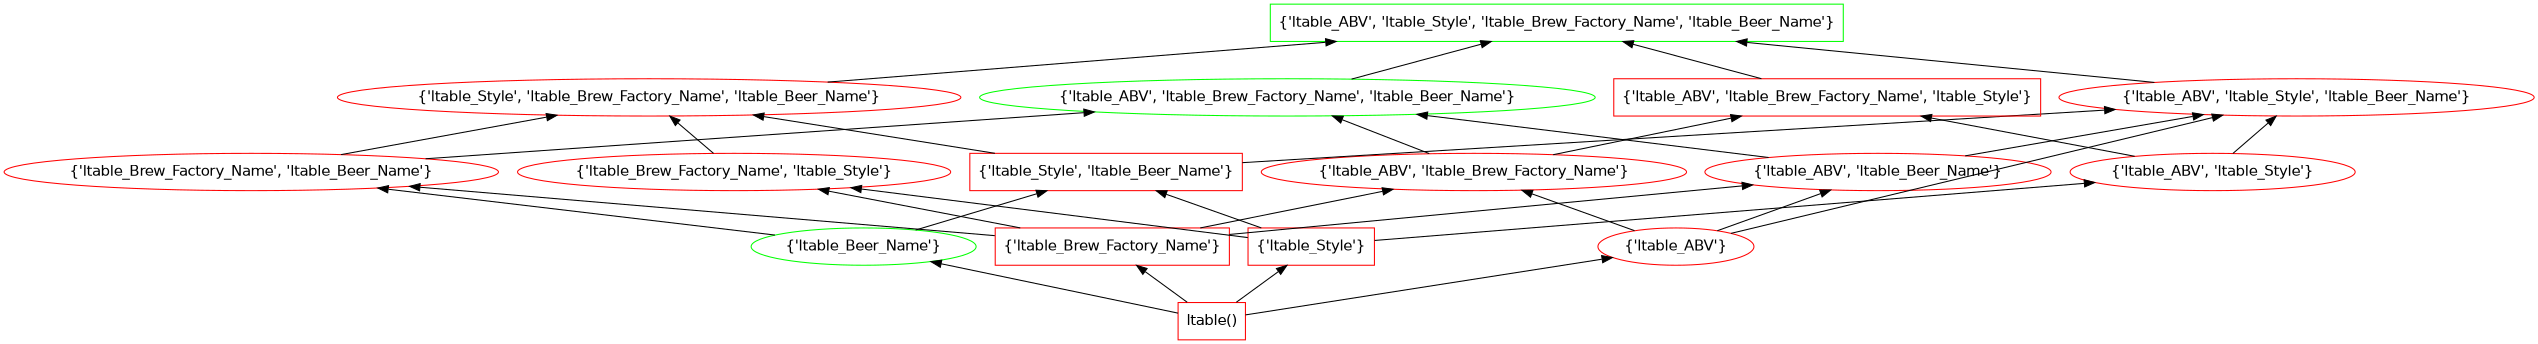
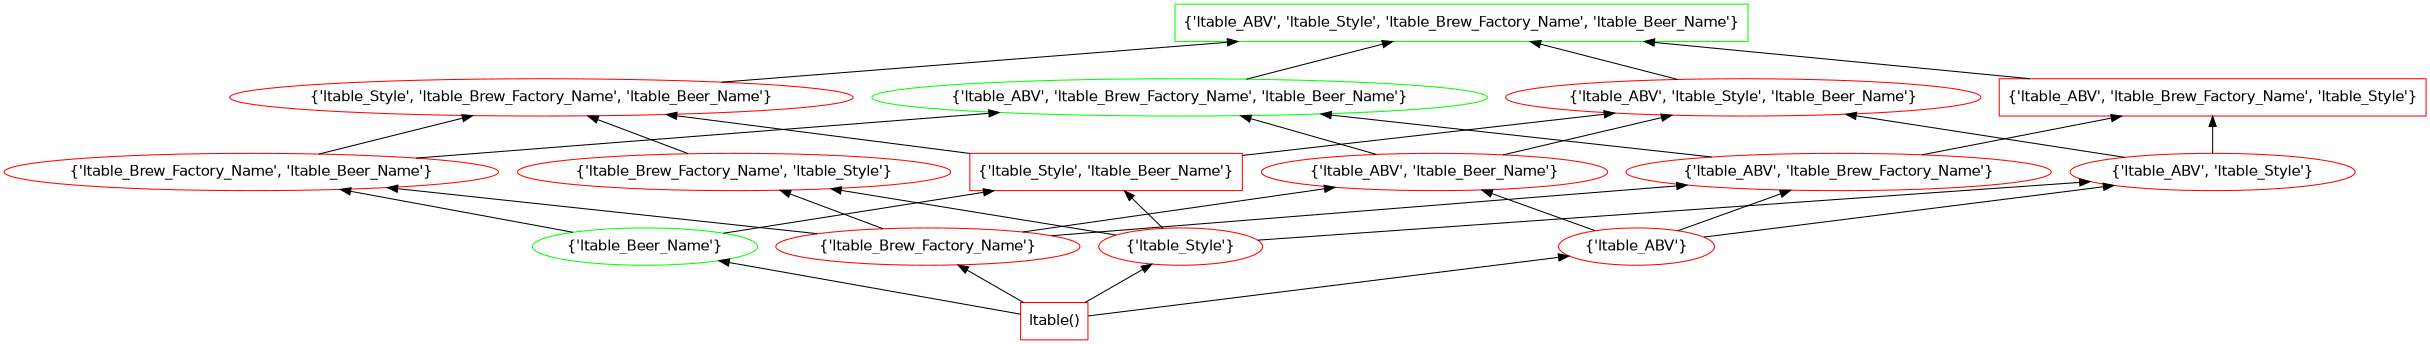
(1972, 175) -> (1904, 212)
(1112, 247) -> (928, 247)
(1311, 247) -> (1181, 247)
